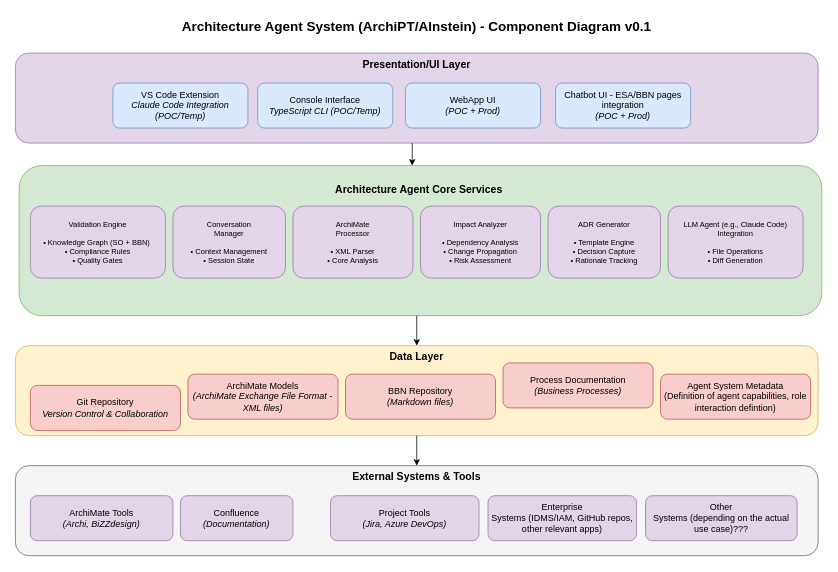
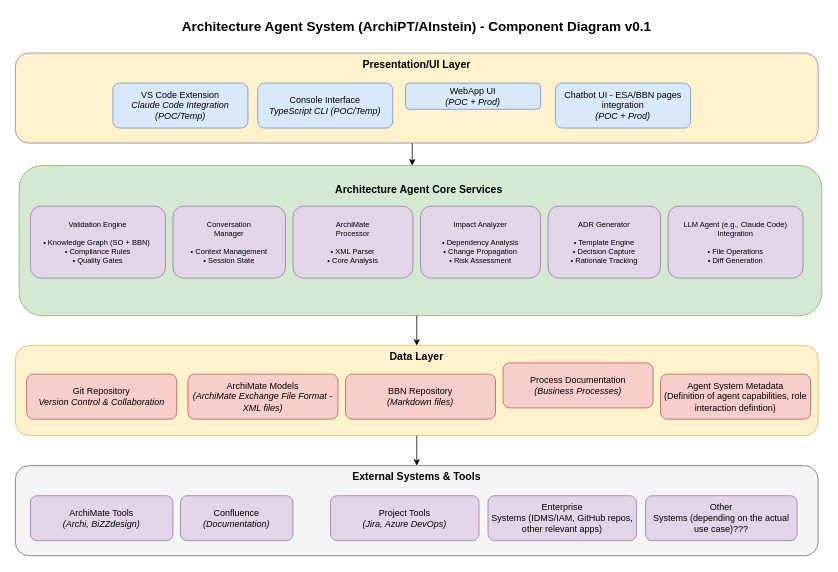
(417, 64) -> (417, 64)
(473, 105) -> (473, 96)
(105, 408) -> (102, 396)
